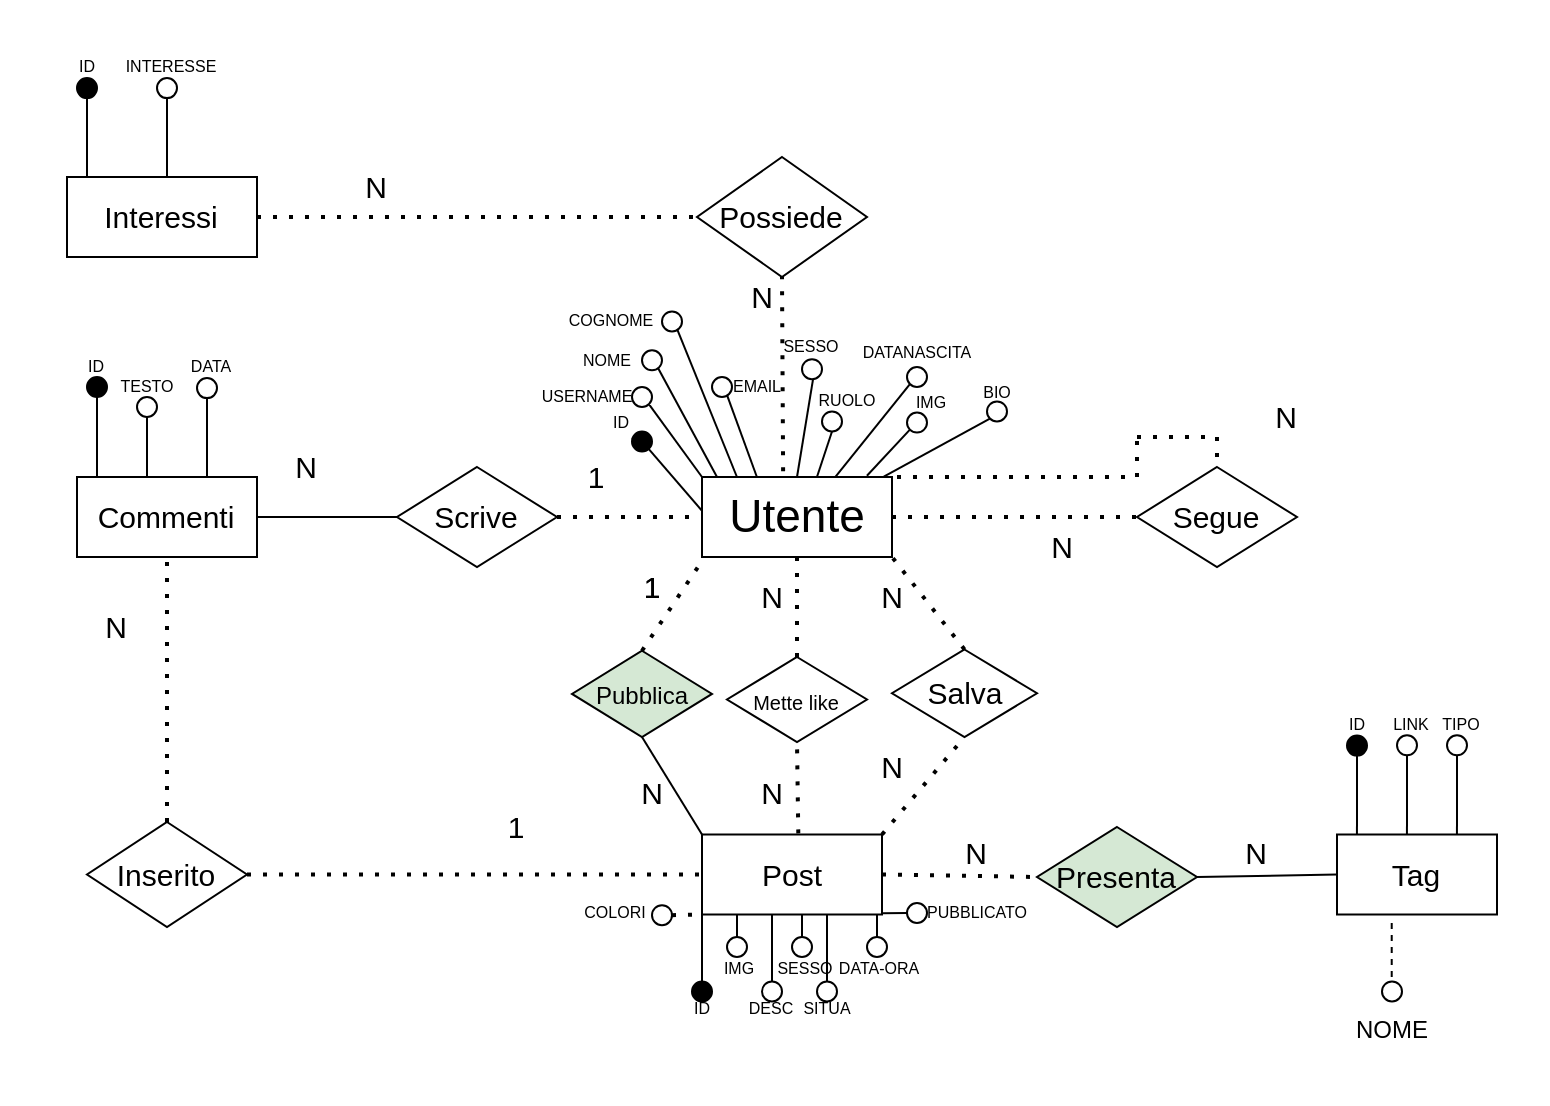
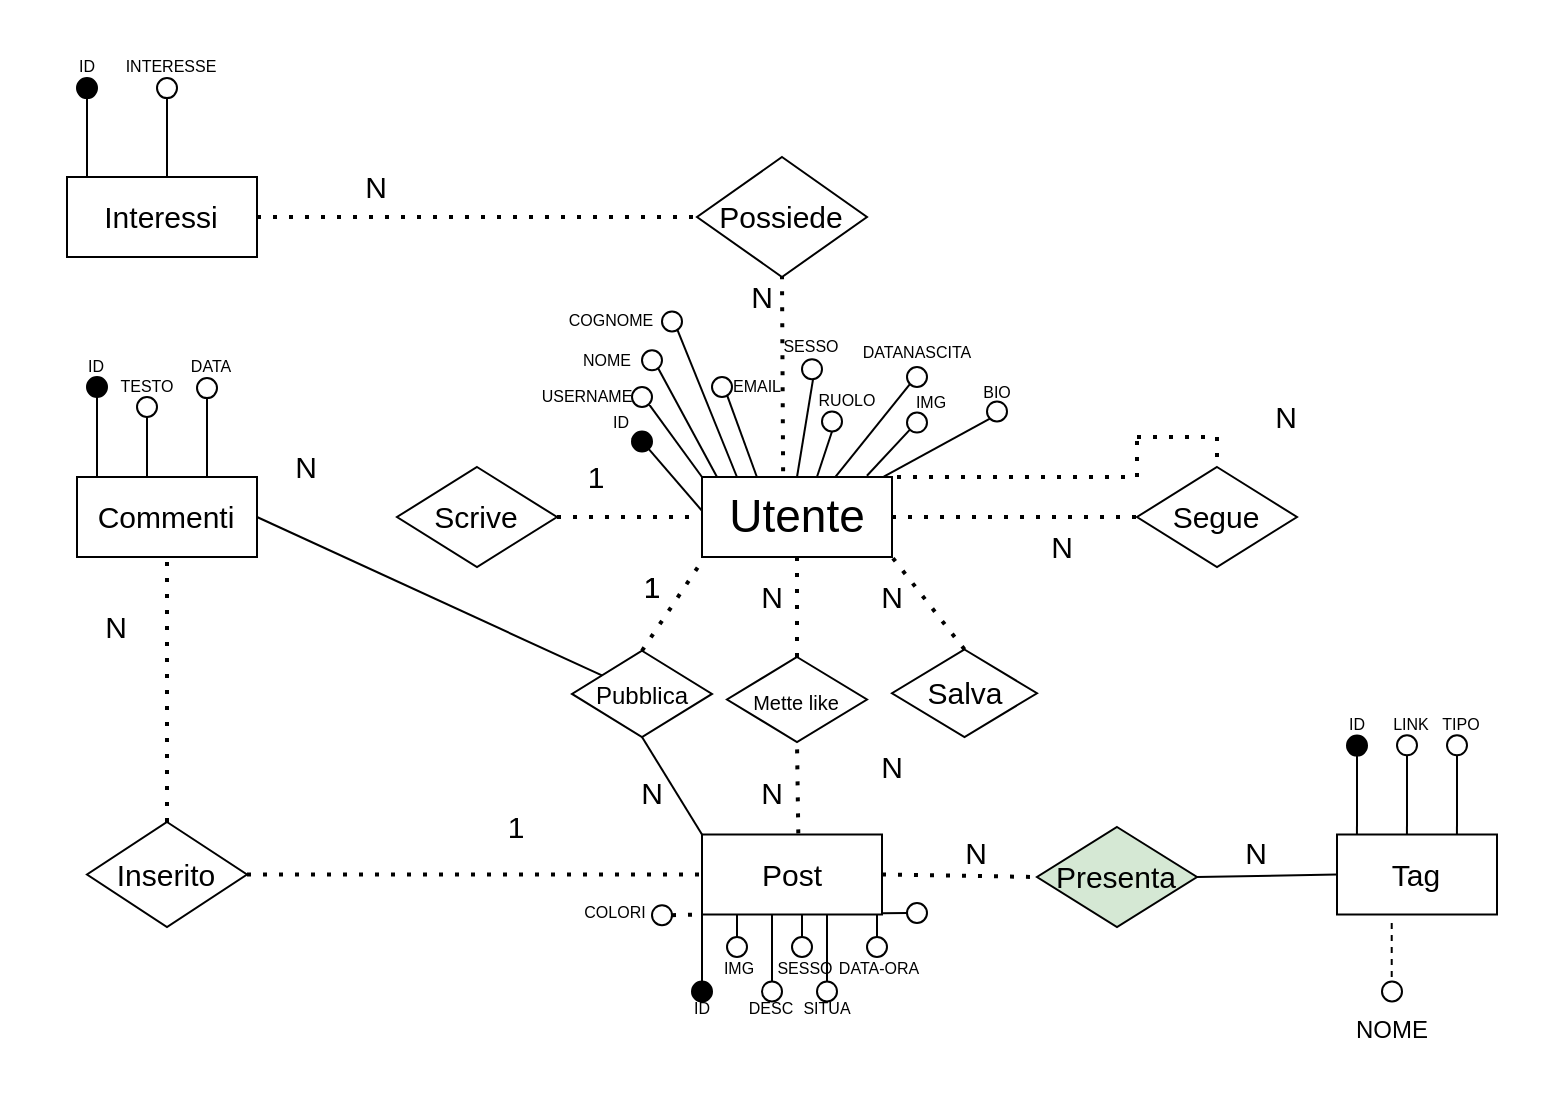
(327, 517) -> (429, 596)
(642, 694) -> (642, 694)
(914, 797) -> none
(977, 913) -> none
